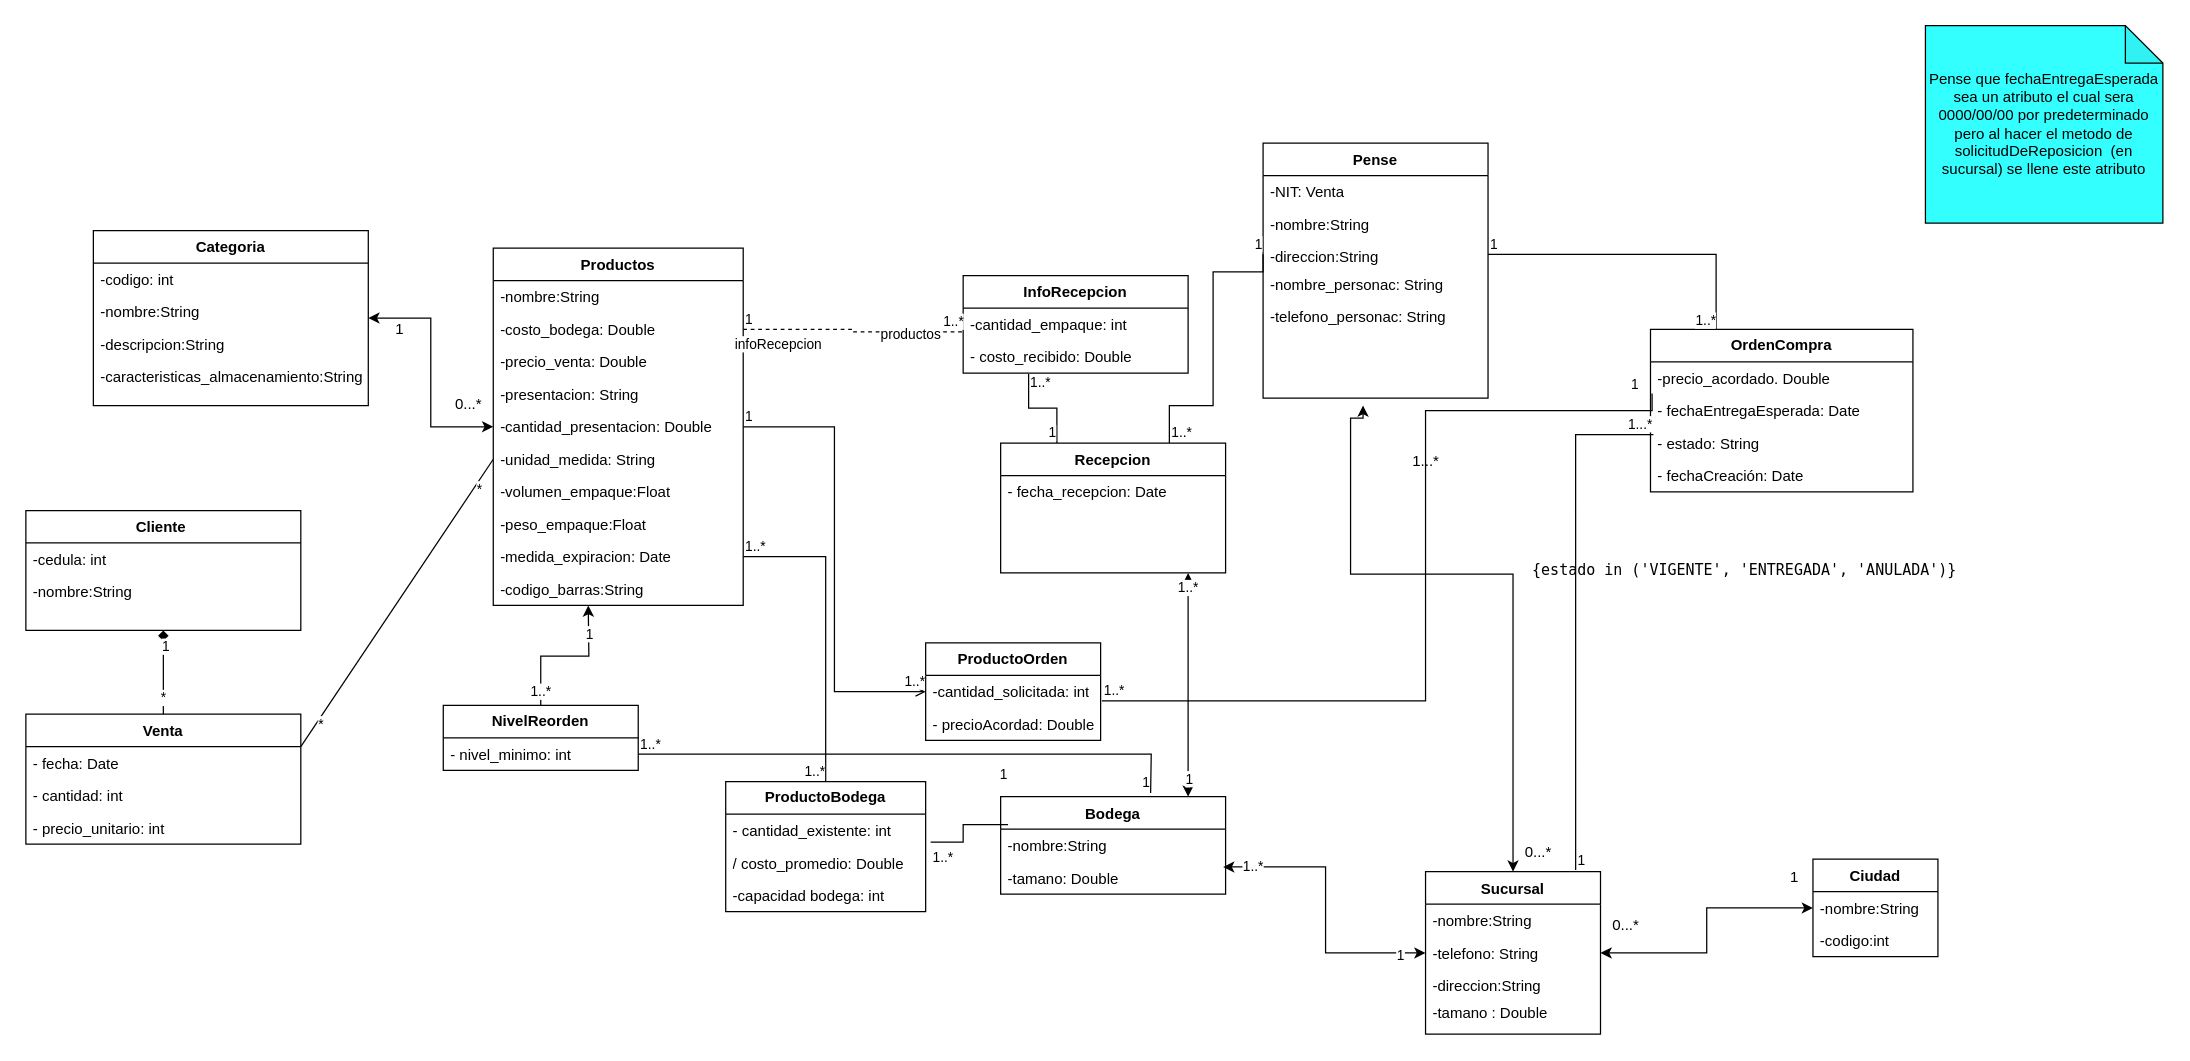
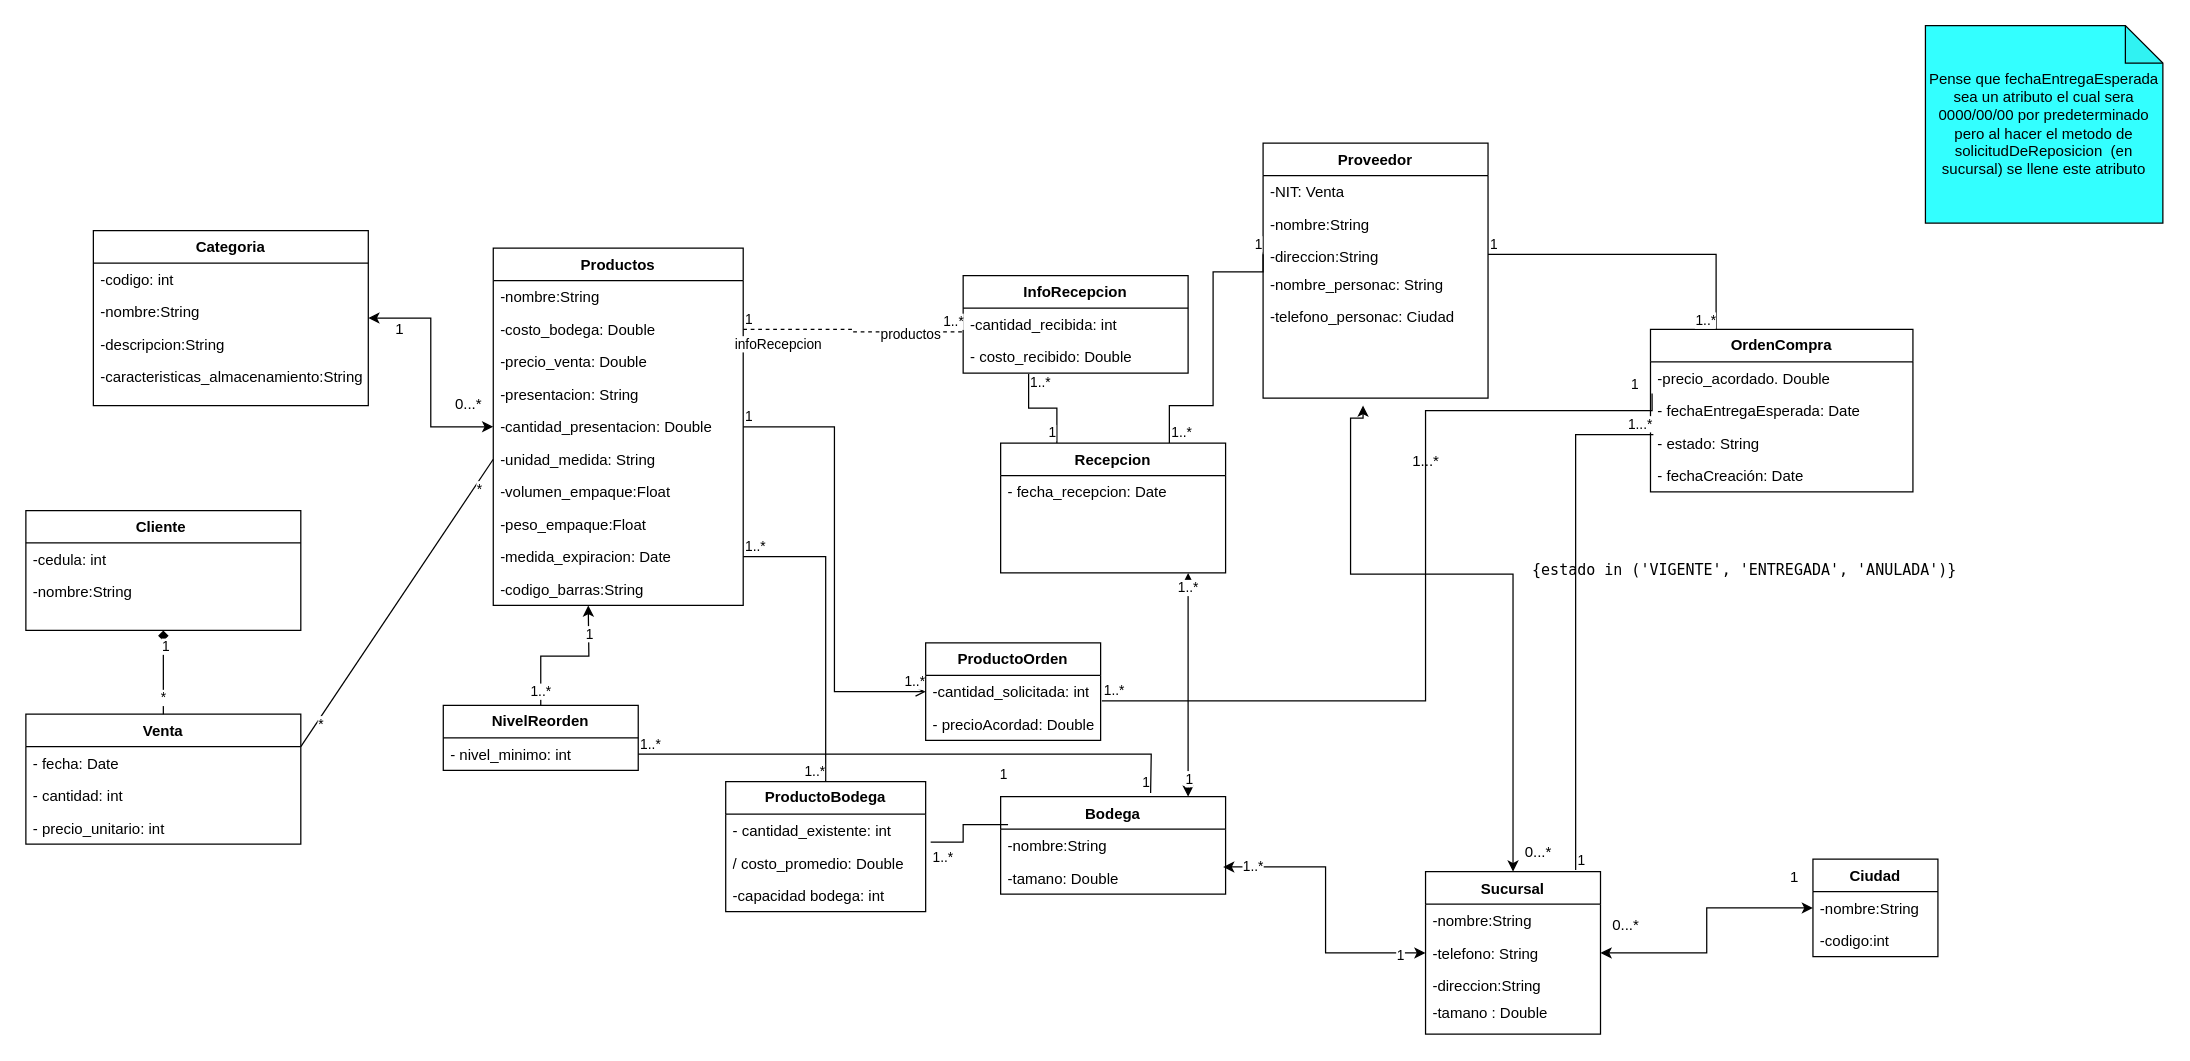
(1375, 160) -> (1375, 160)
(1371, 318) -> (1371, 318)
(1055, 325) -> (1055, 325)
